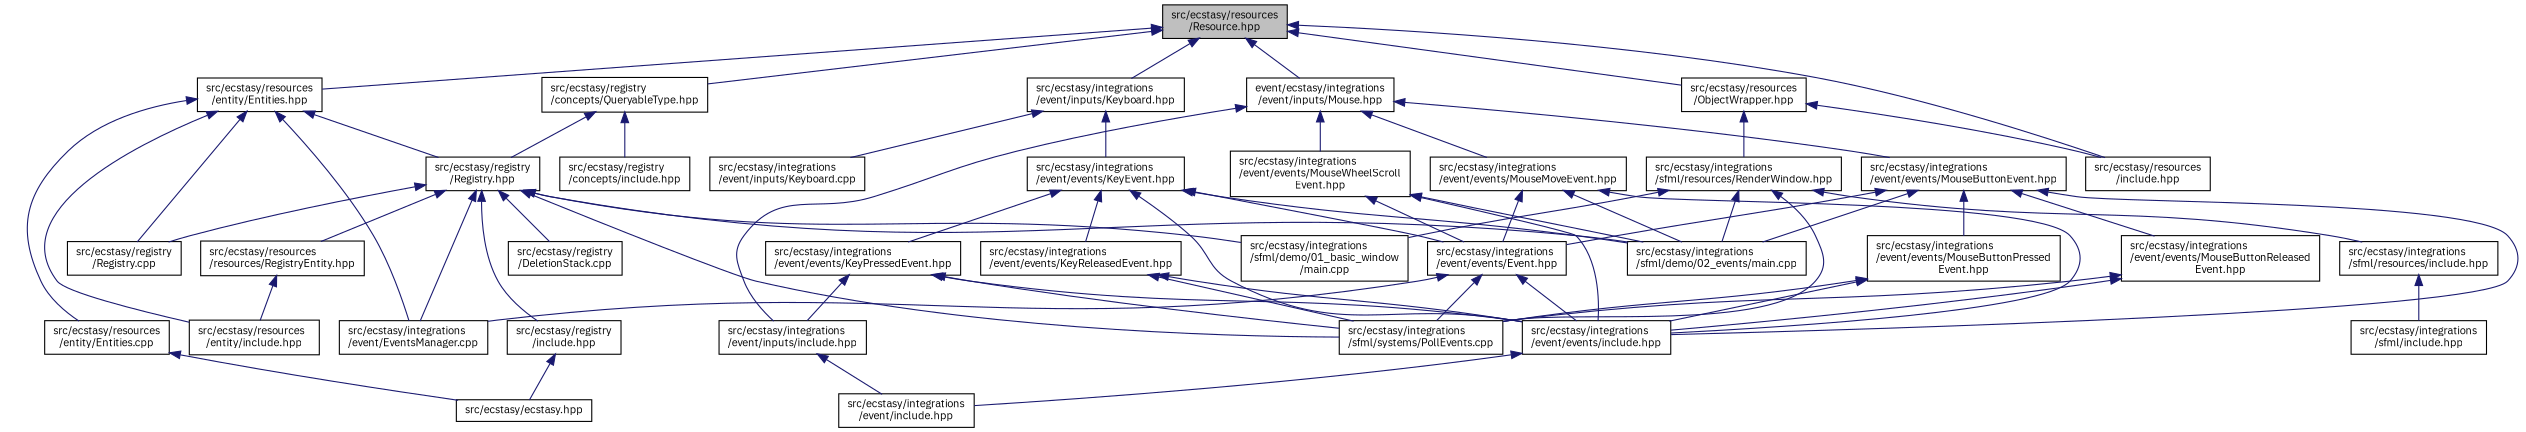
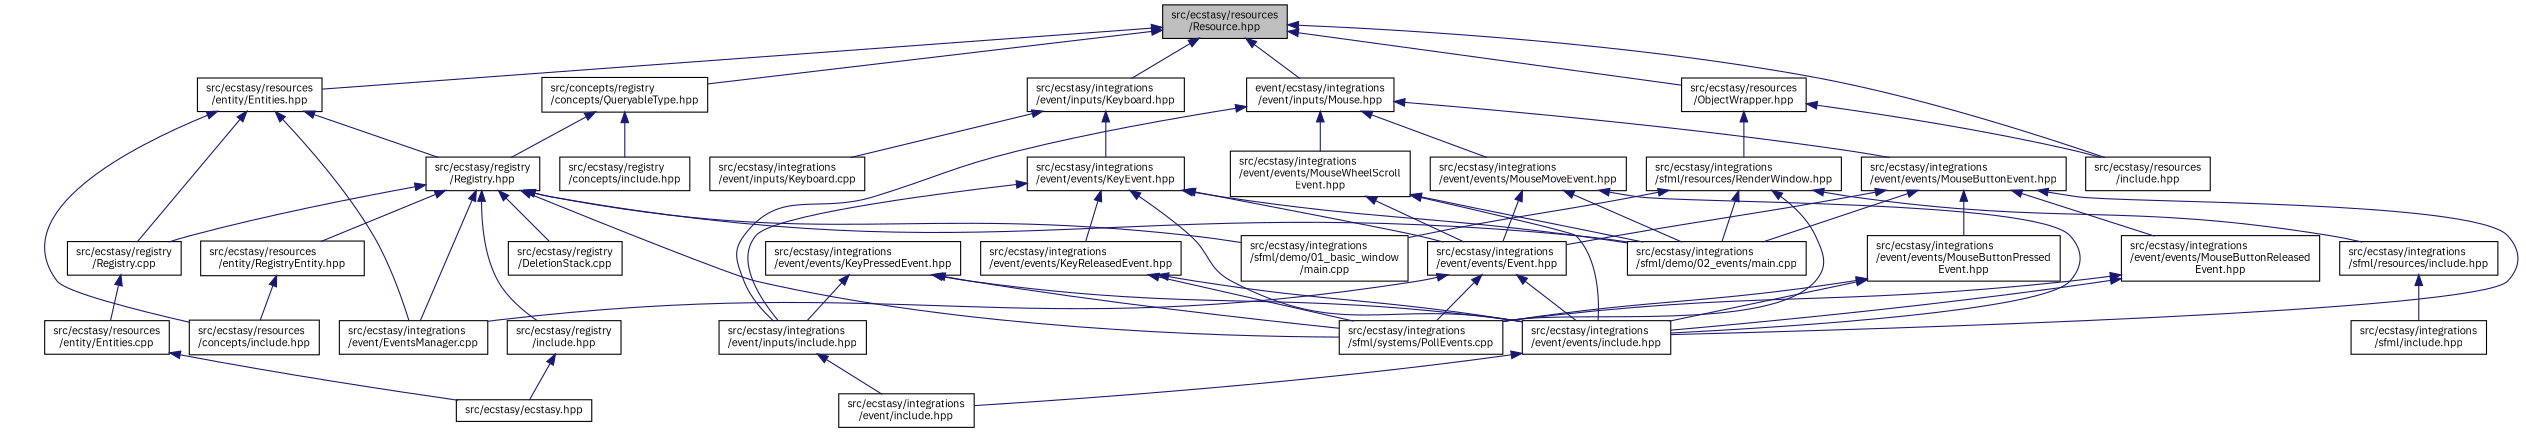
(625, 95) -> (625, 95)
(45, 177) -> (116, 297)
(983, 217) -> (837, 210)
(282, 258) -> (282, 258)
(254, 337) -> (254, 337)
